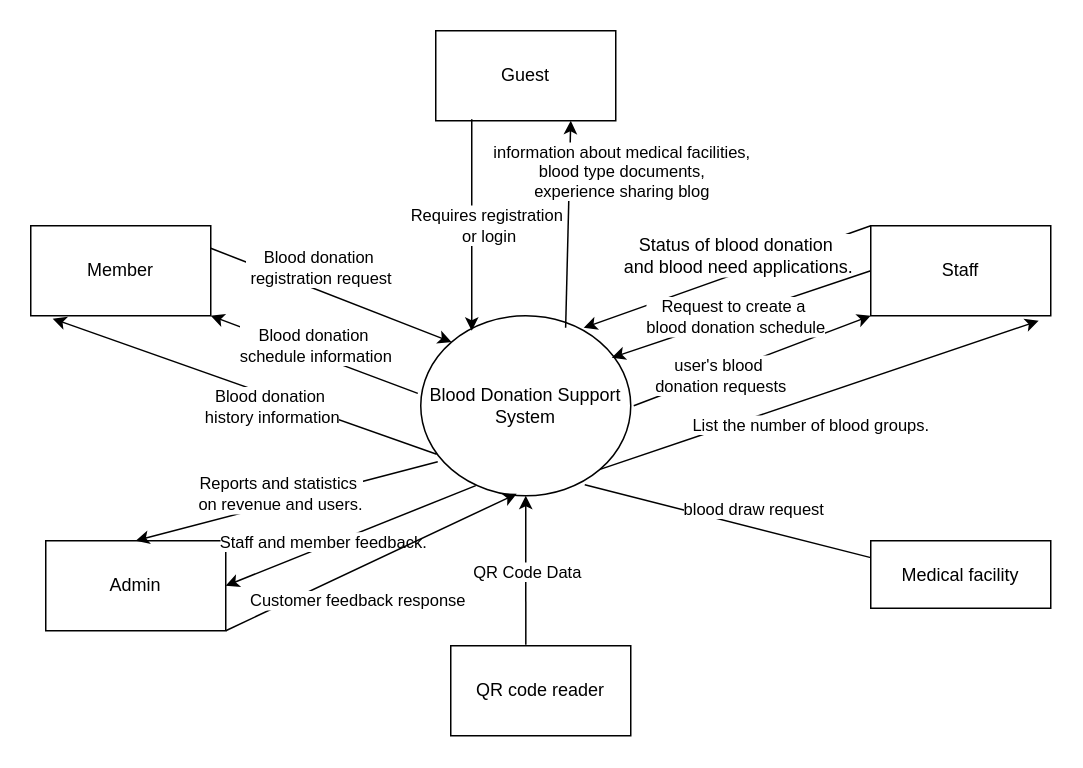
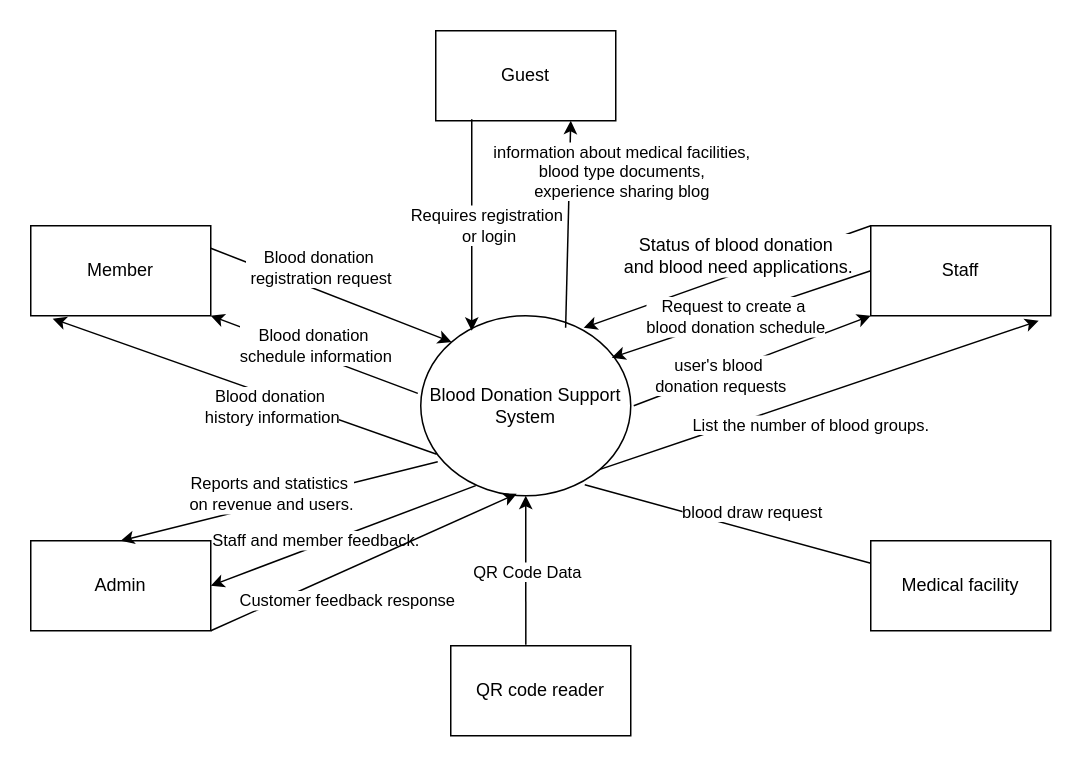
(961, 575) -> (961, 586)
(136, 586) -> (121, 586)
